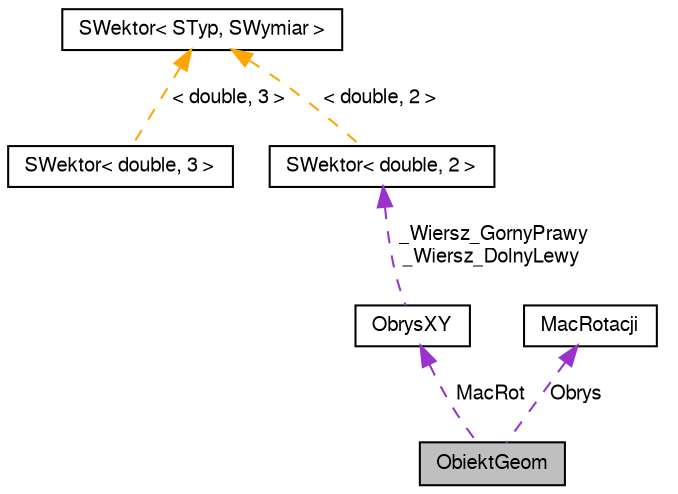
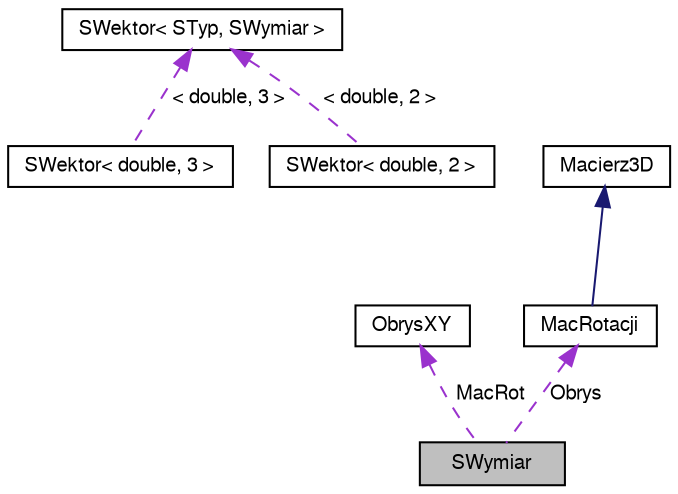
(308, 102) -> (308, 102)
(156, 107) -> (156, 107)
none -> (607, 167)
(392, 257) -> none
(492, 464) -> (492, 464)
